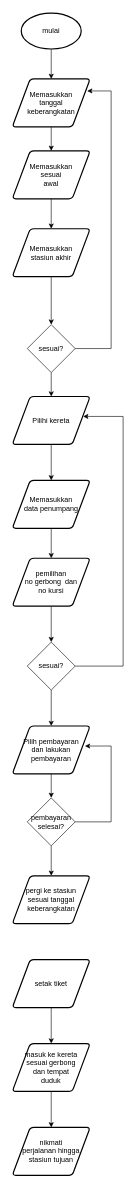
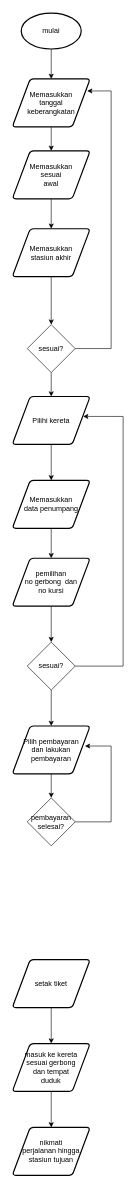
(51, 870) -> none
(51, 900) -> none
